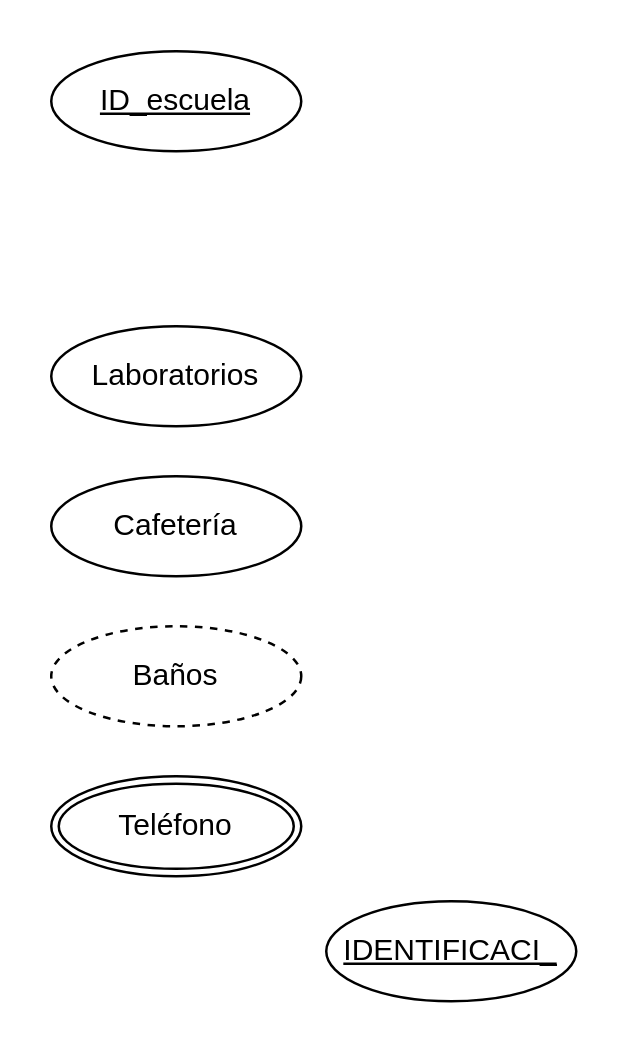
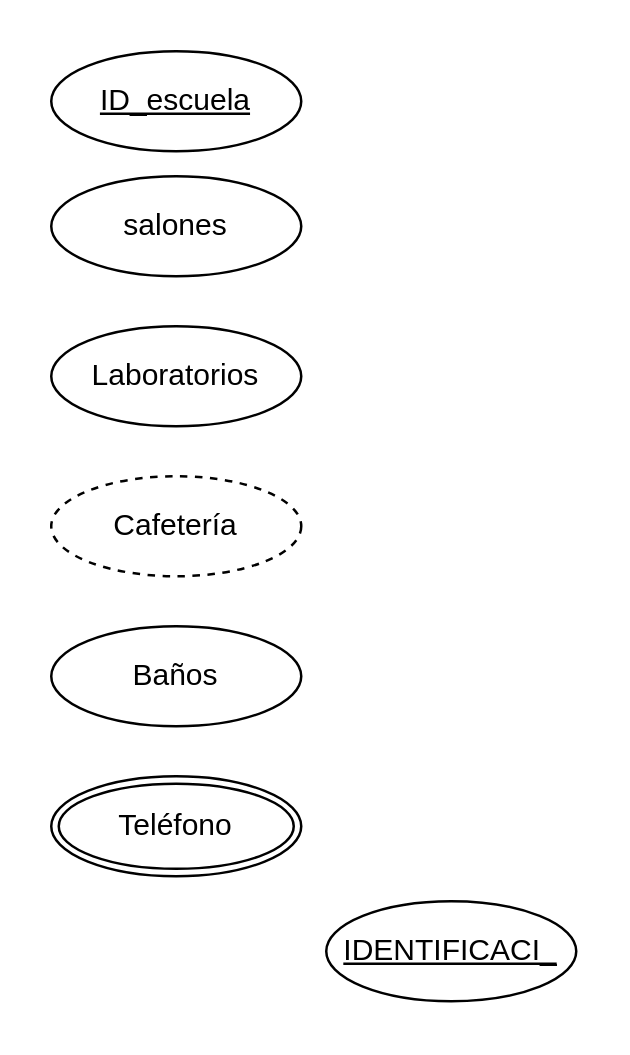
none -> (176, 226)
(176, 526) -> (176, 526)
(176, 676) -> (176, 676)
